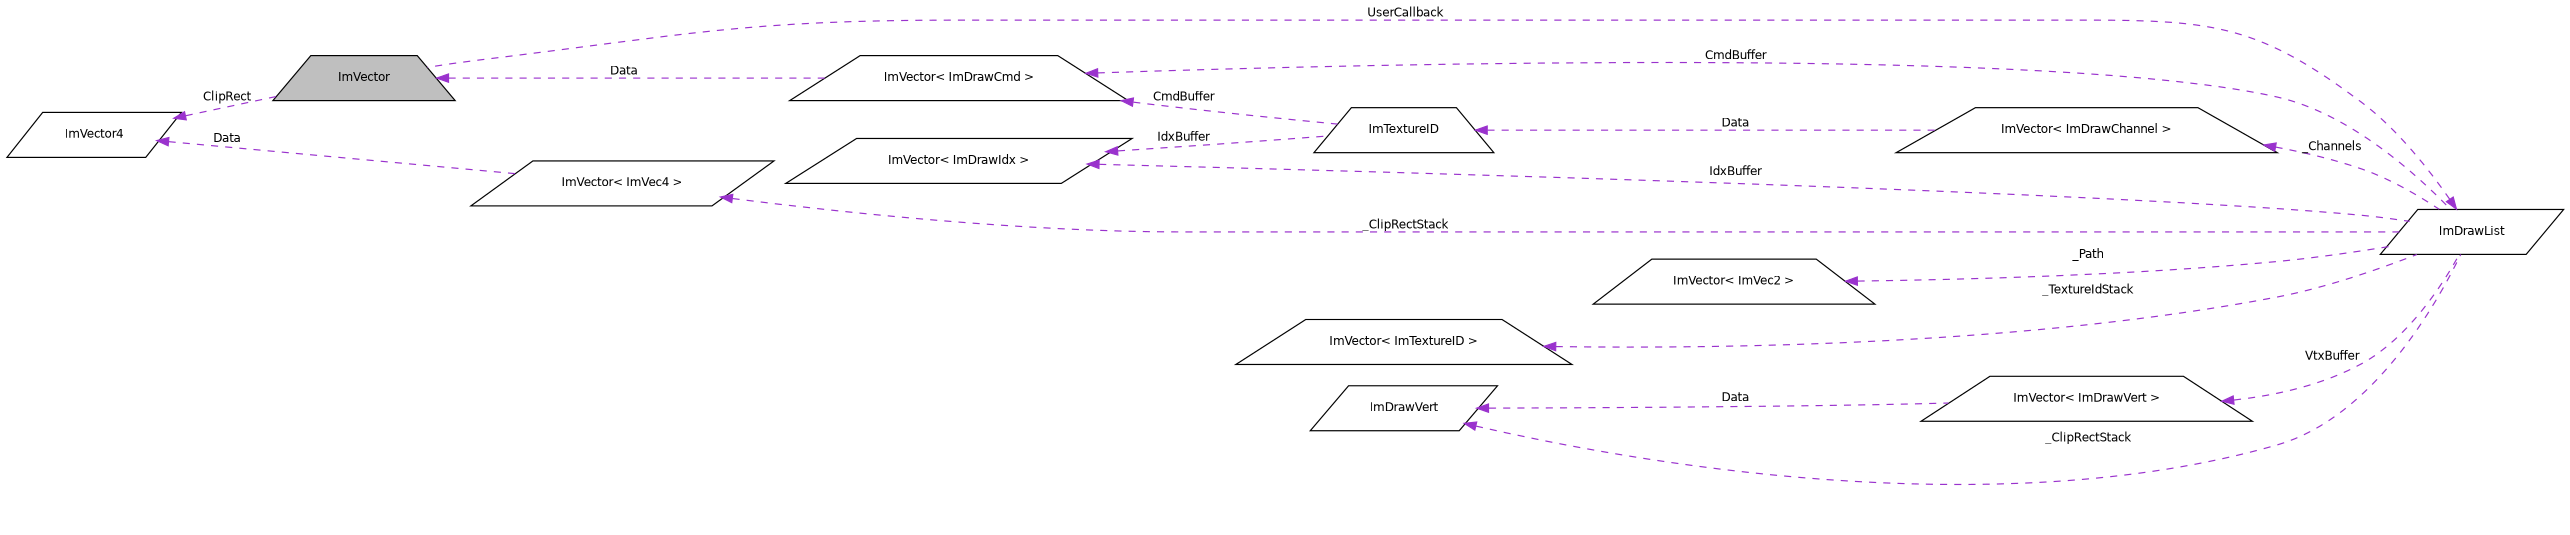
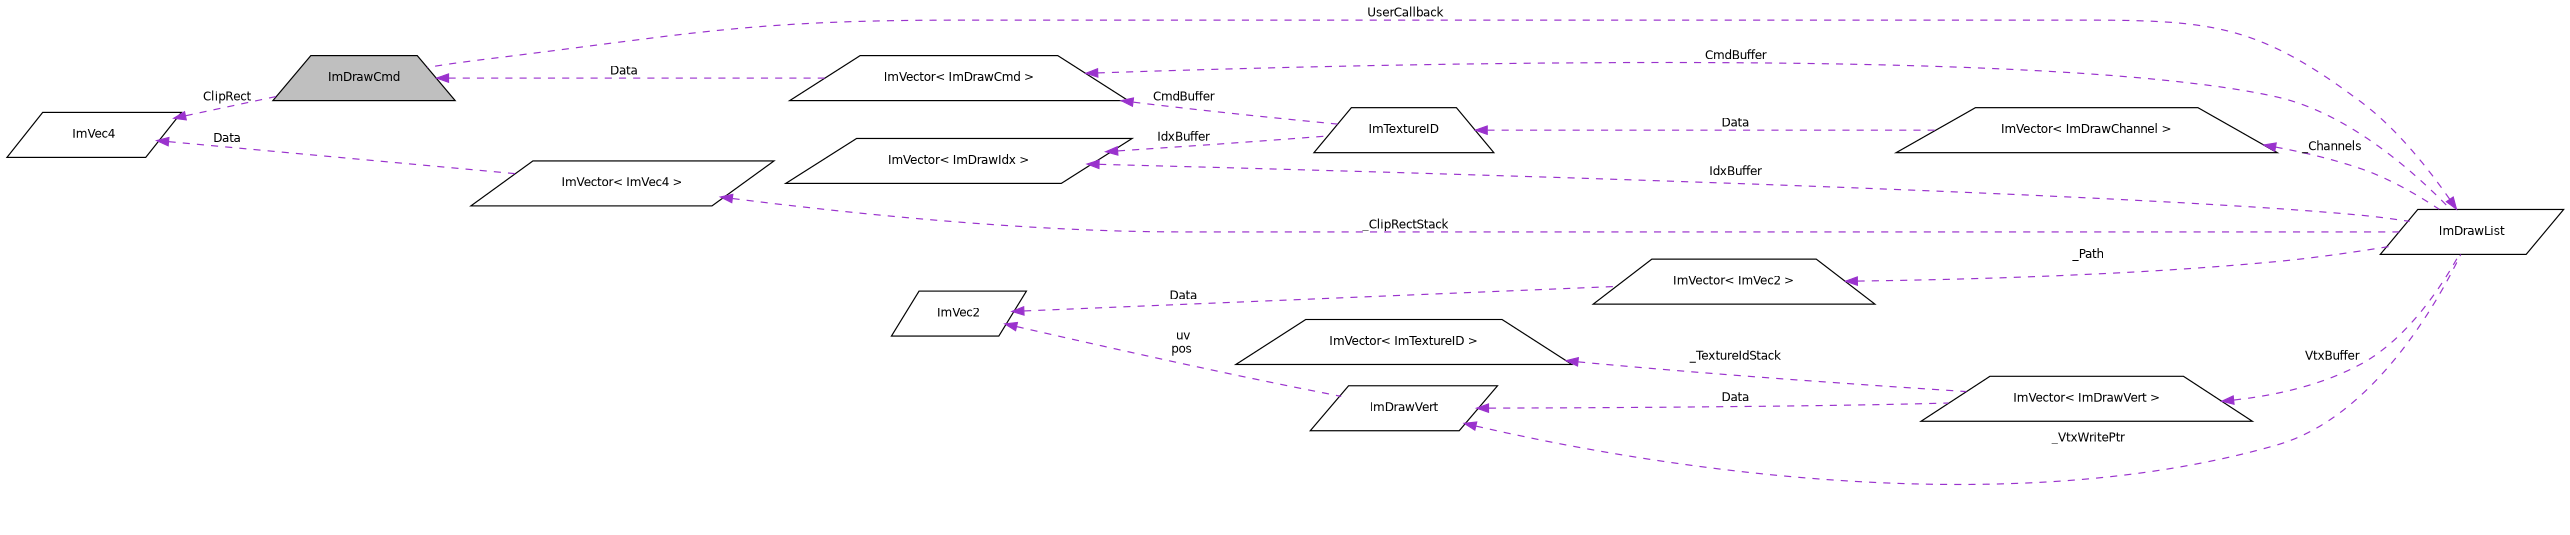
(364, 78) -> (364, 78)
(94, 135) -> (94, 135)
none -> (959, 314)
(1991, 334) -> (1772, 378)
(2087, 438) -> (2087, 438)
